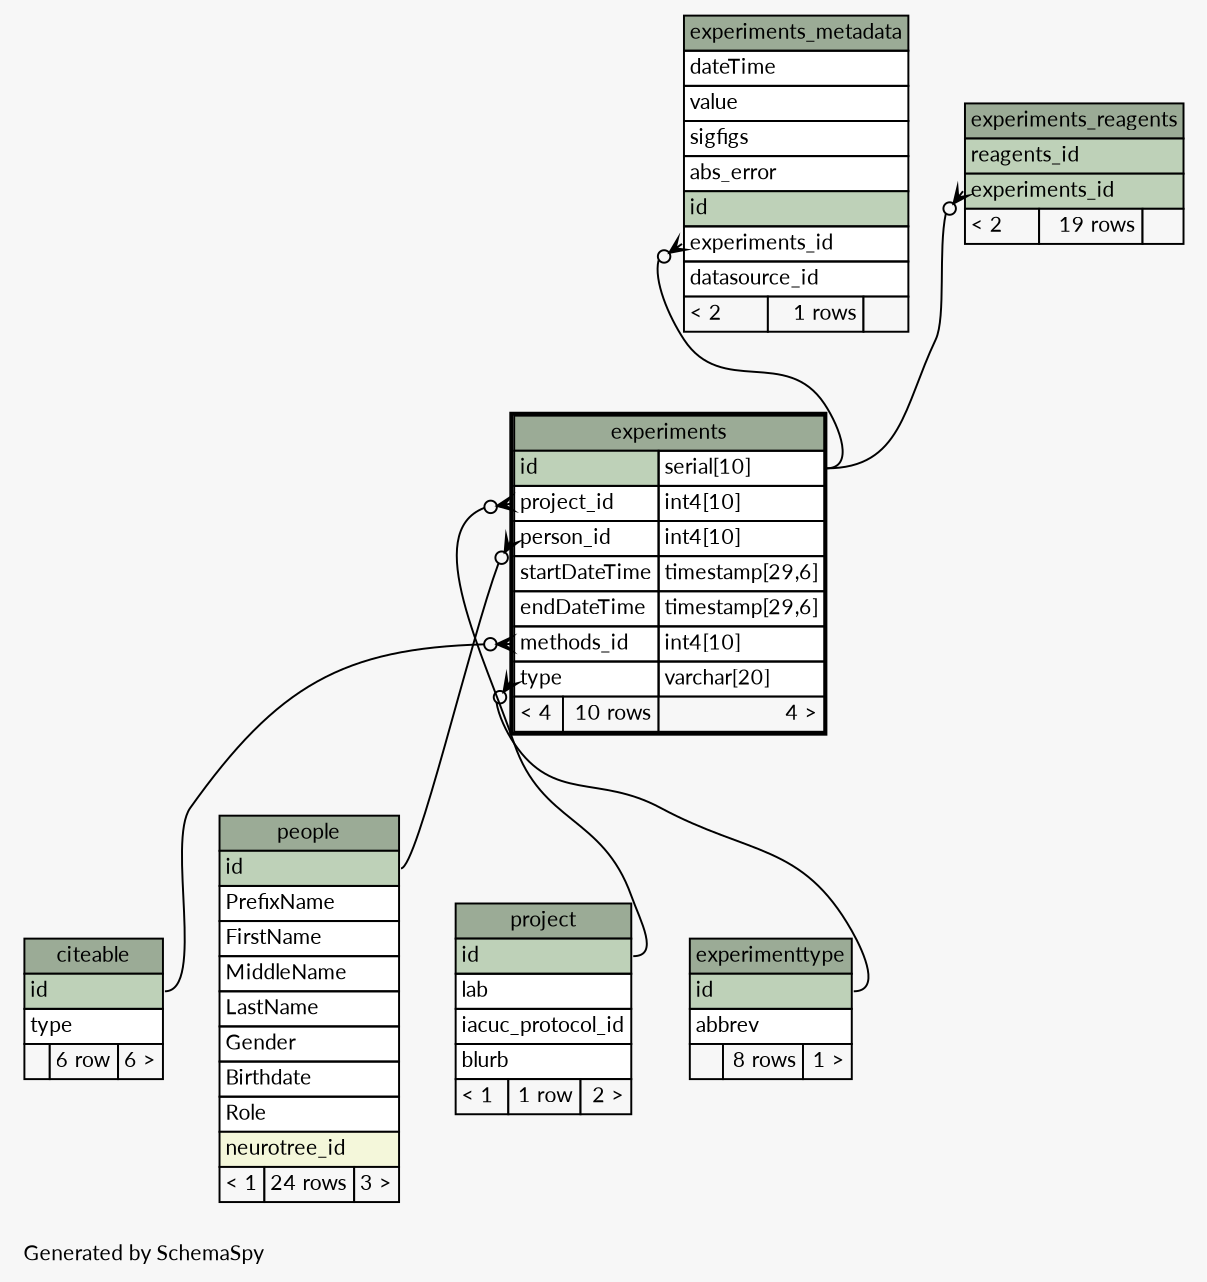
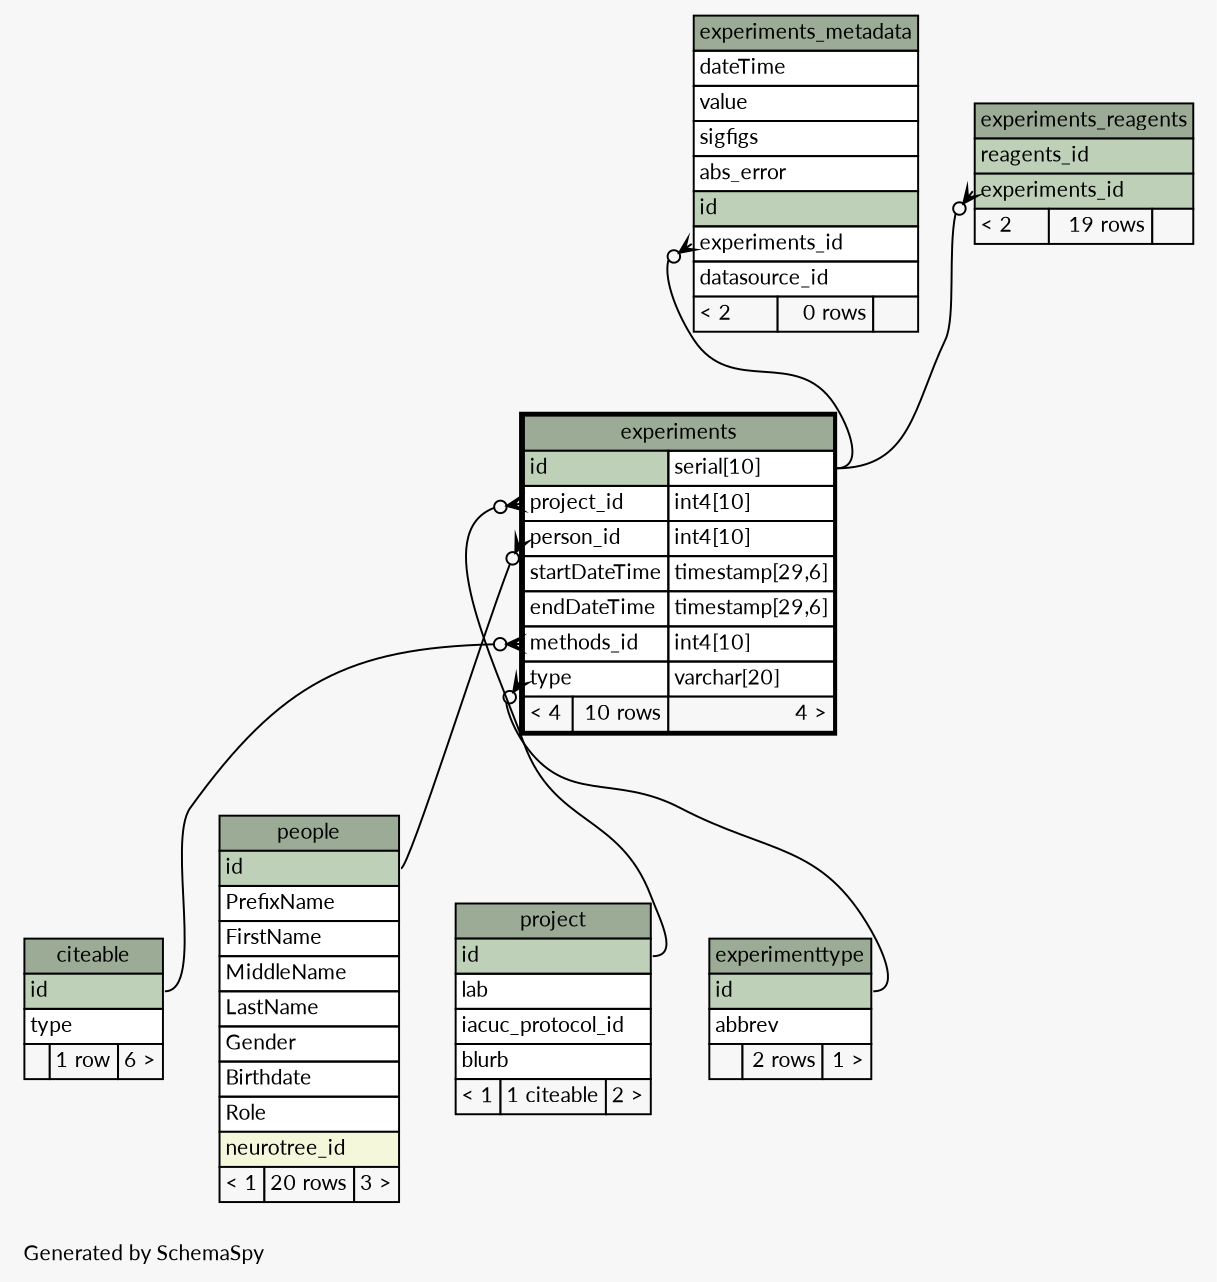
(825, 313) -> (835, 313)
(84, 1061) -> (84, 1061)
(765, 1061) -> (784, 1061)
(546, 1096) -> (553, 1096)
(309, 1184) -> (309, 1184)
